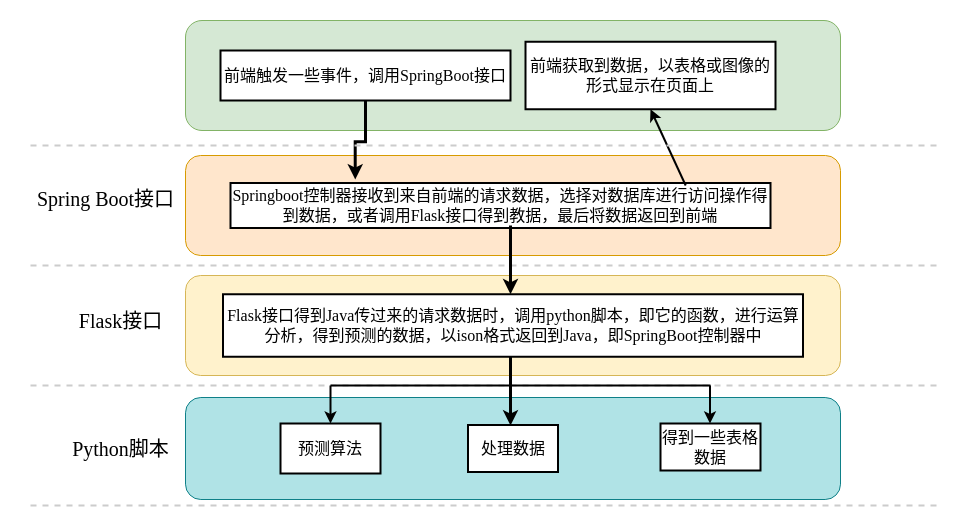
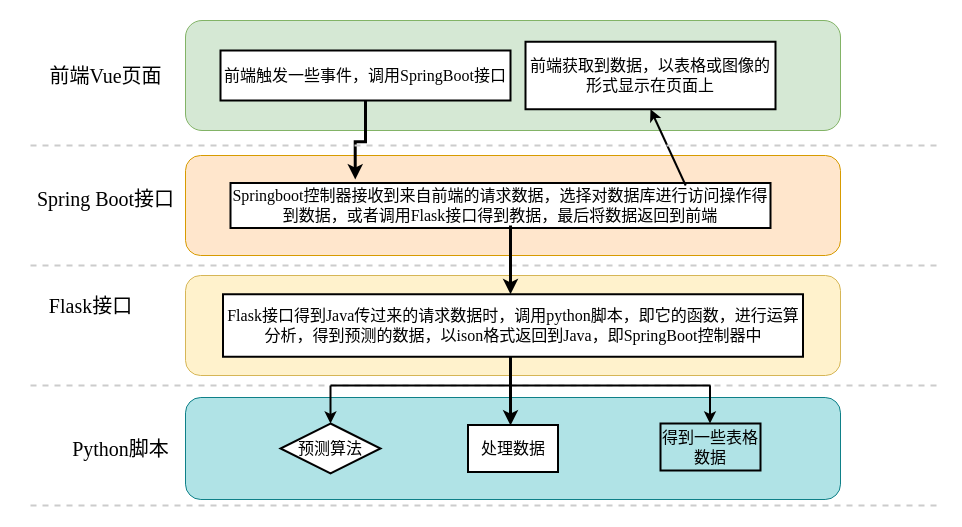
none -> (106, 76)
(121, 321) -> (91, 306)
(711, 447) -> (711, 447)
(331, 449) -> (331, 449)
